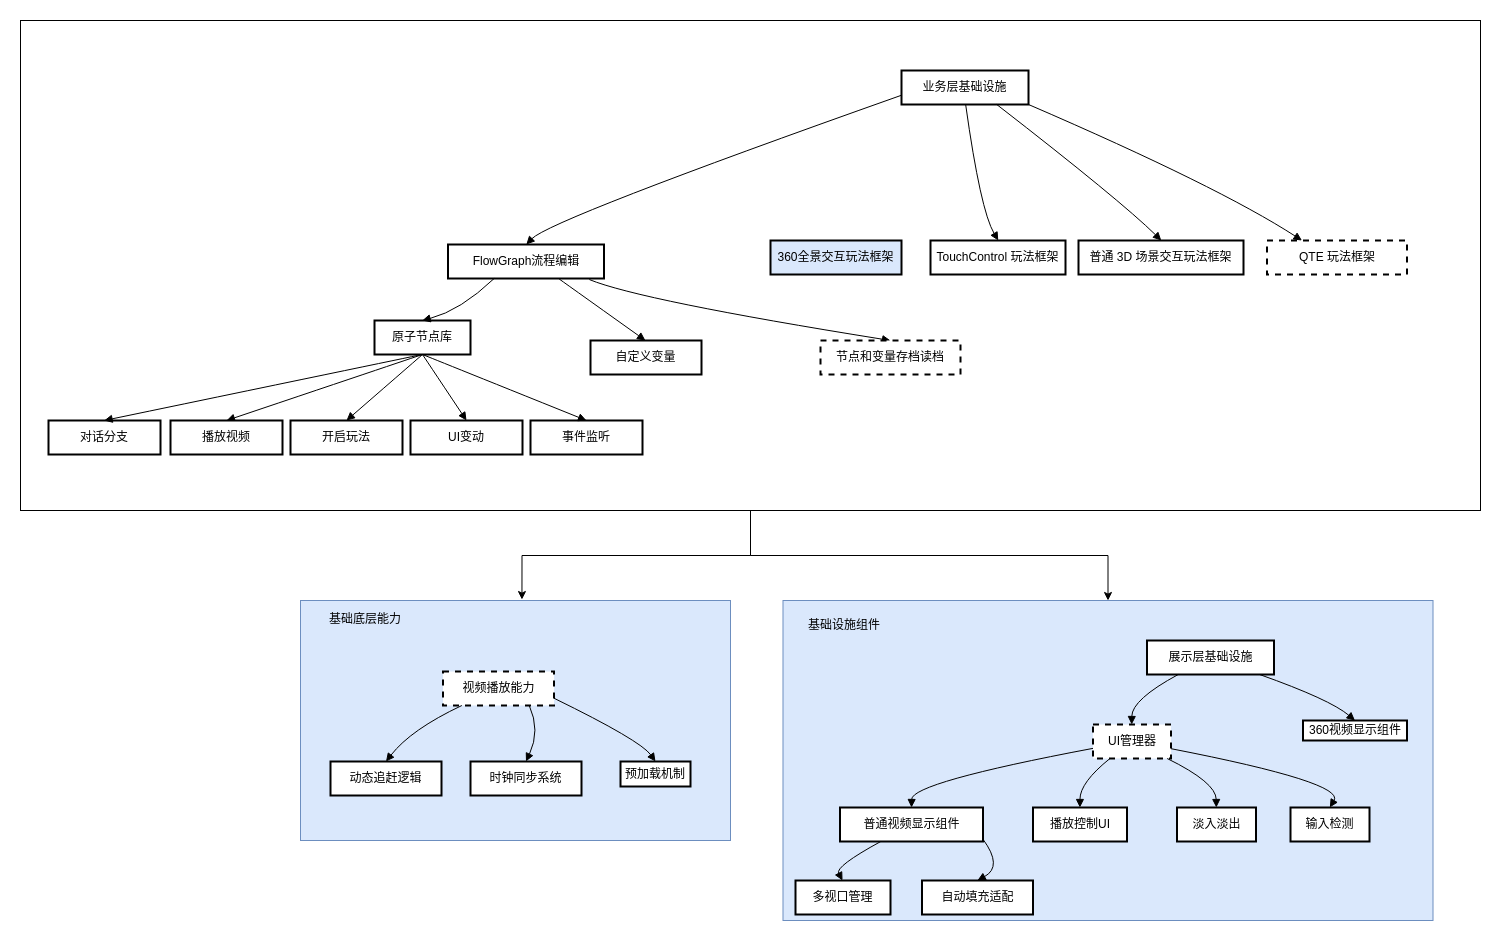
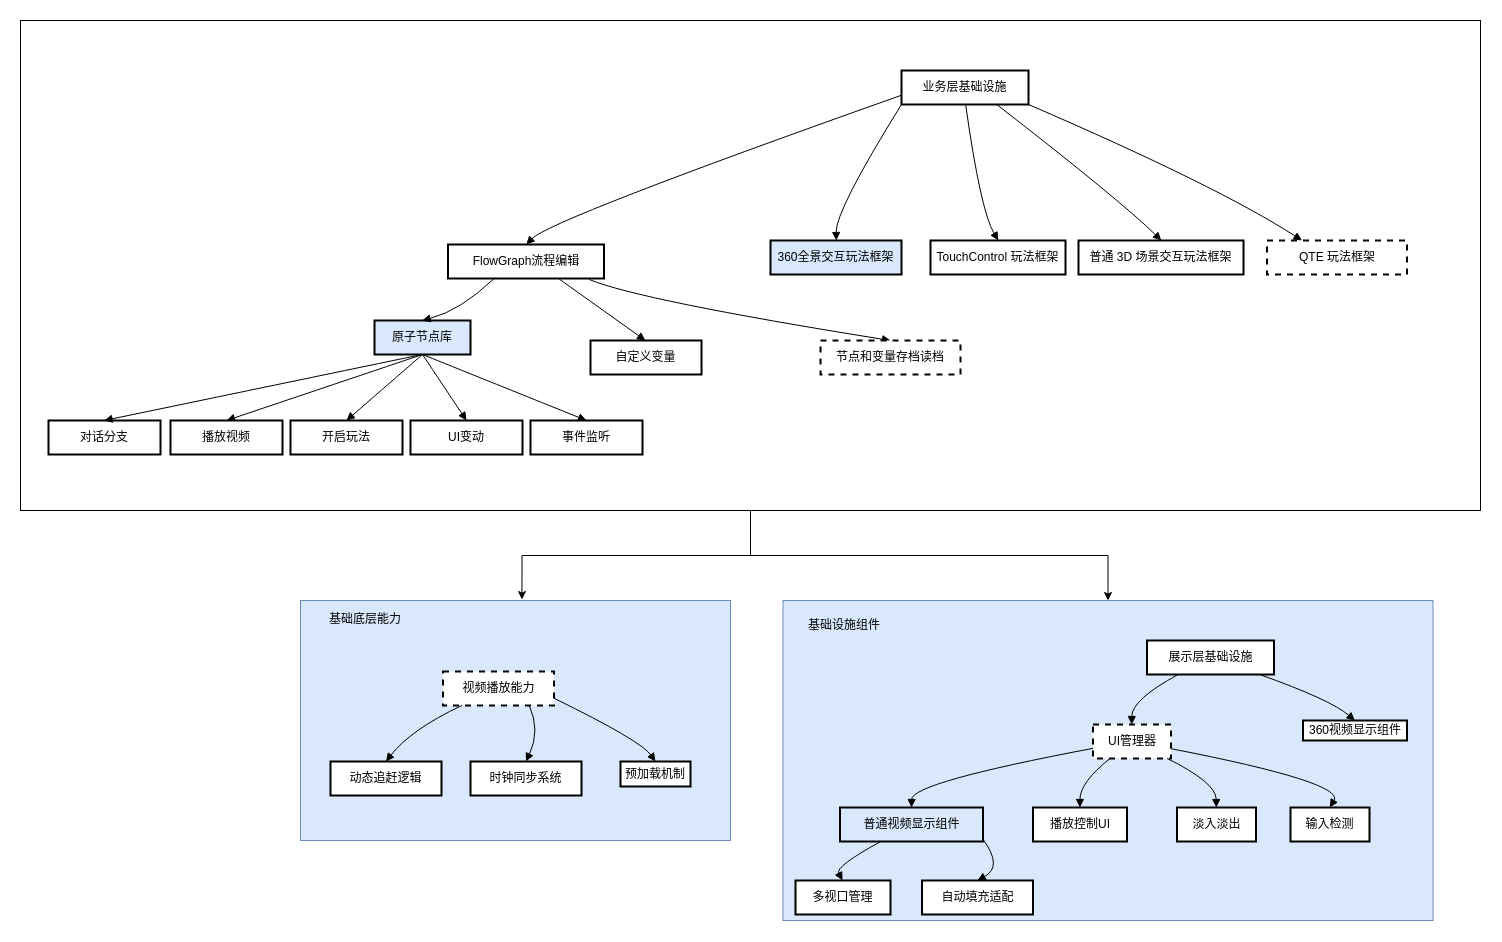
none -> (864, 167)
(423, 338) -> (423, 338)
(912, 825) -> (912, 825)
